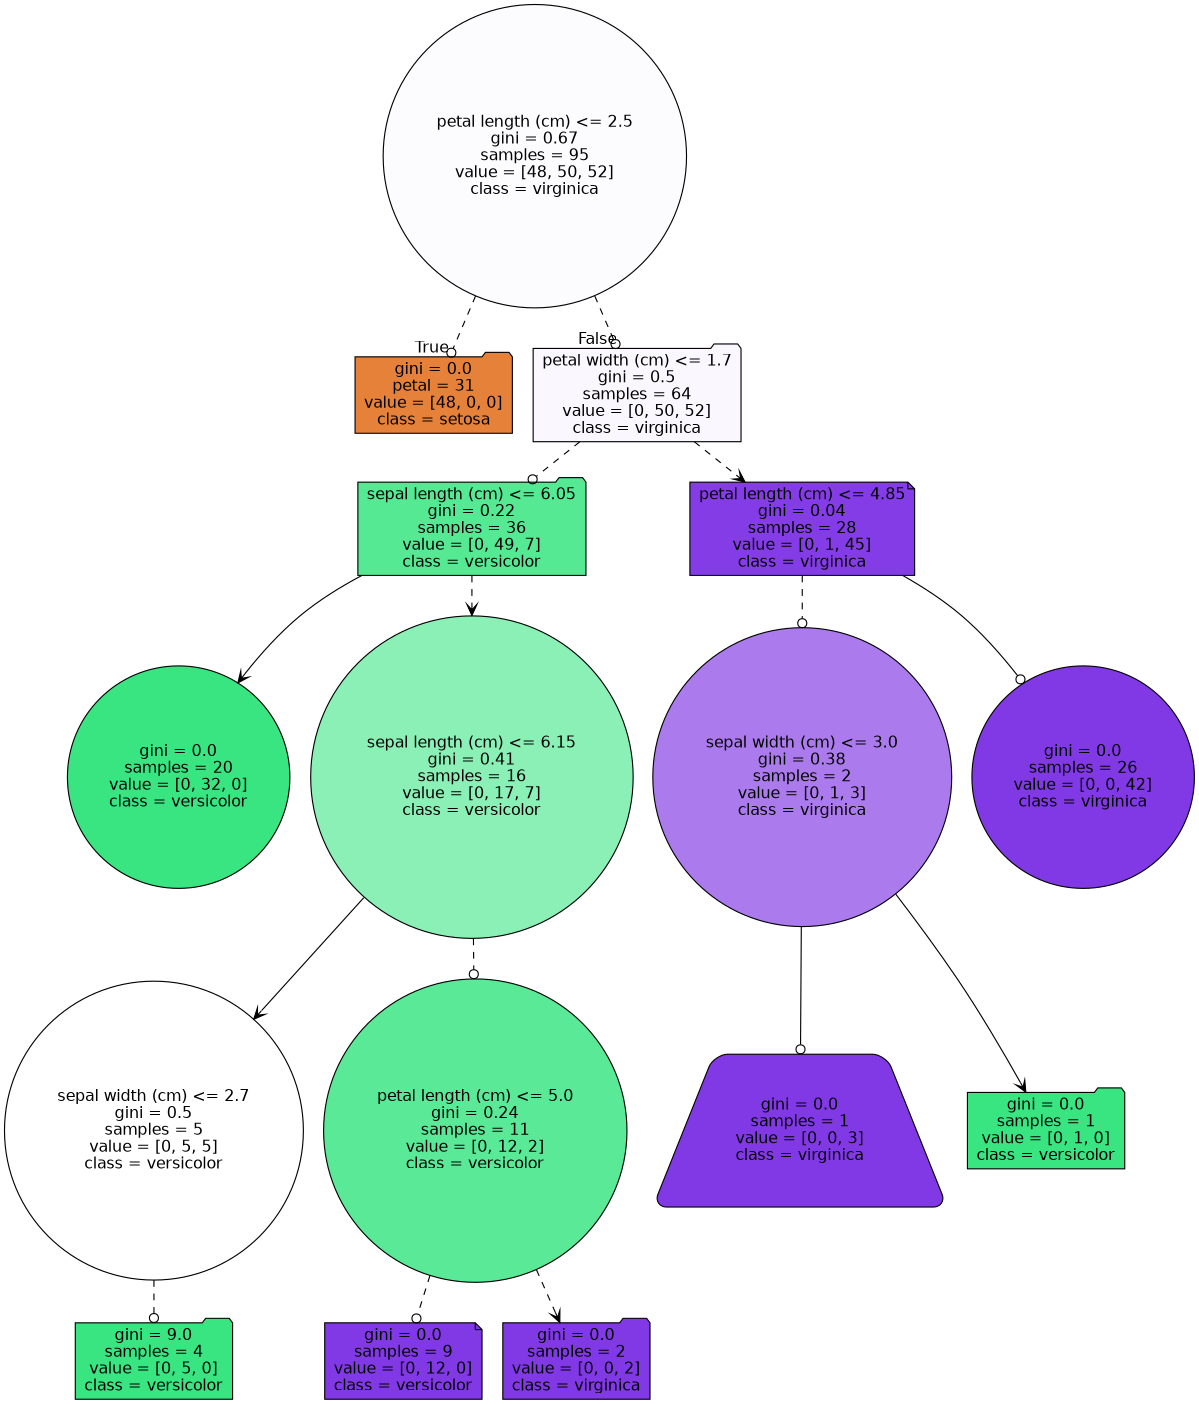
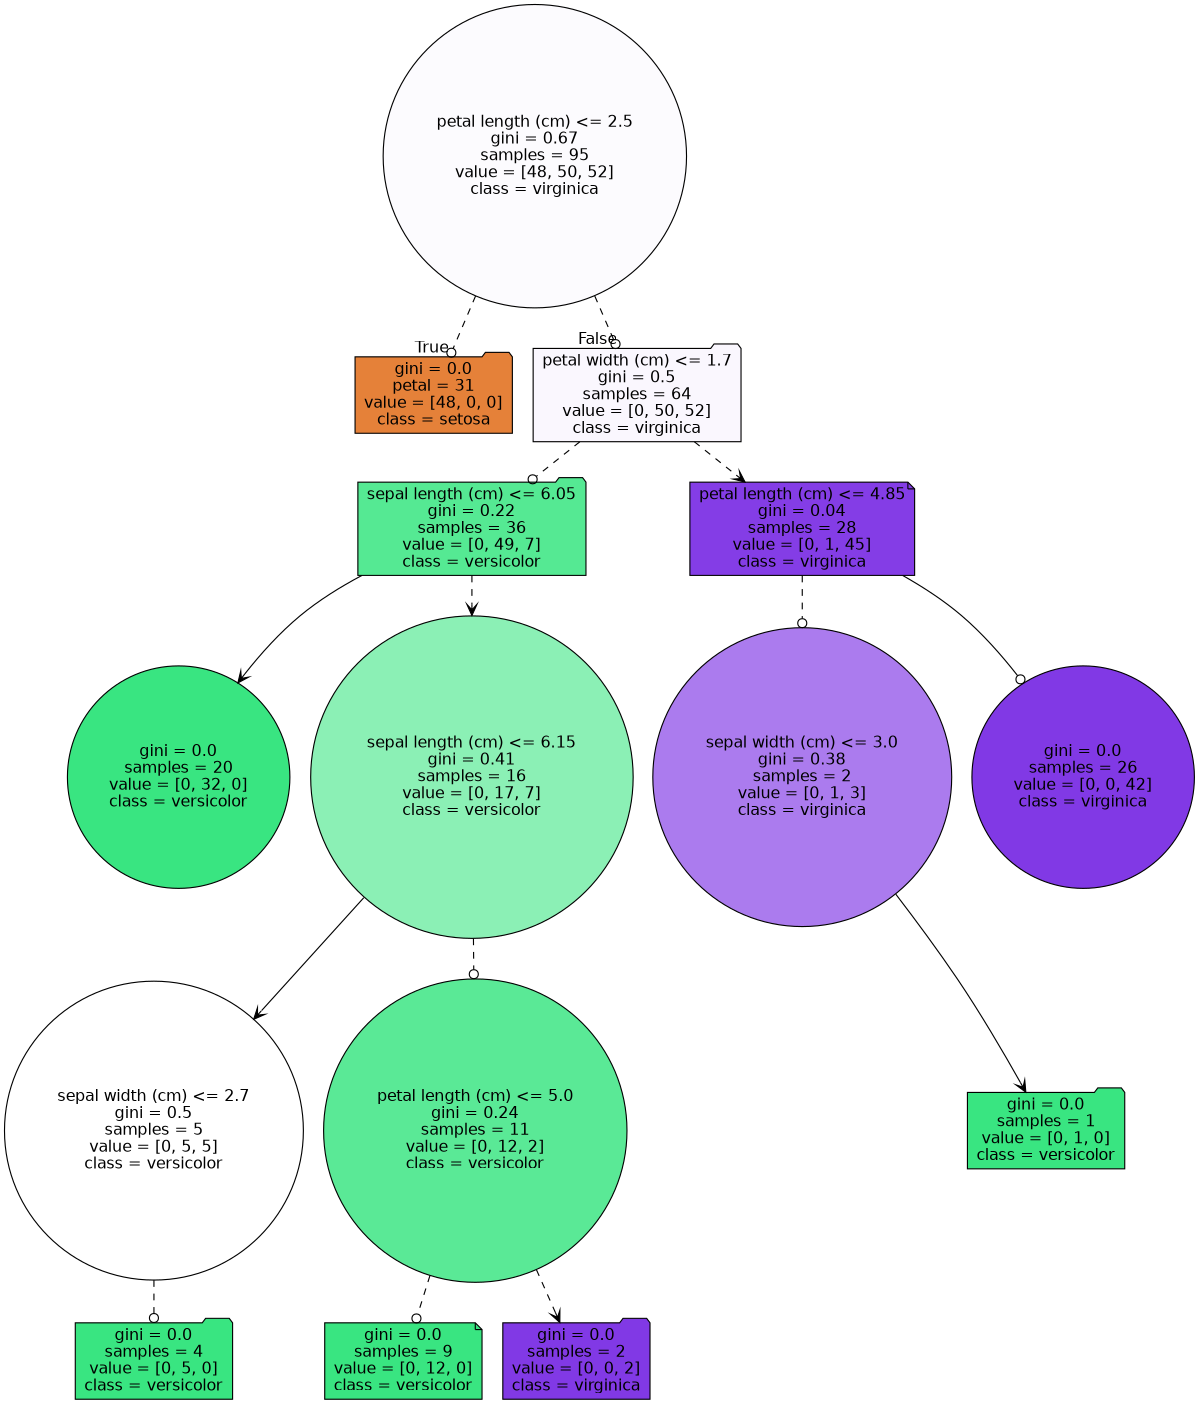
(800, 1131) -> none
(154, 1361) -> (154, 1361)
(403, 1361) -> (403, 1361)
